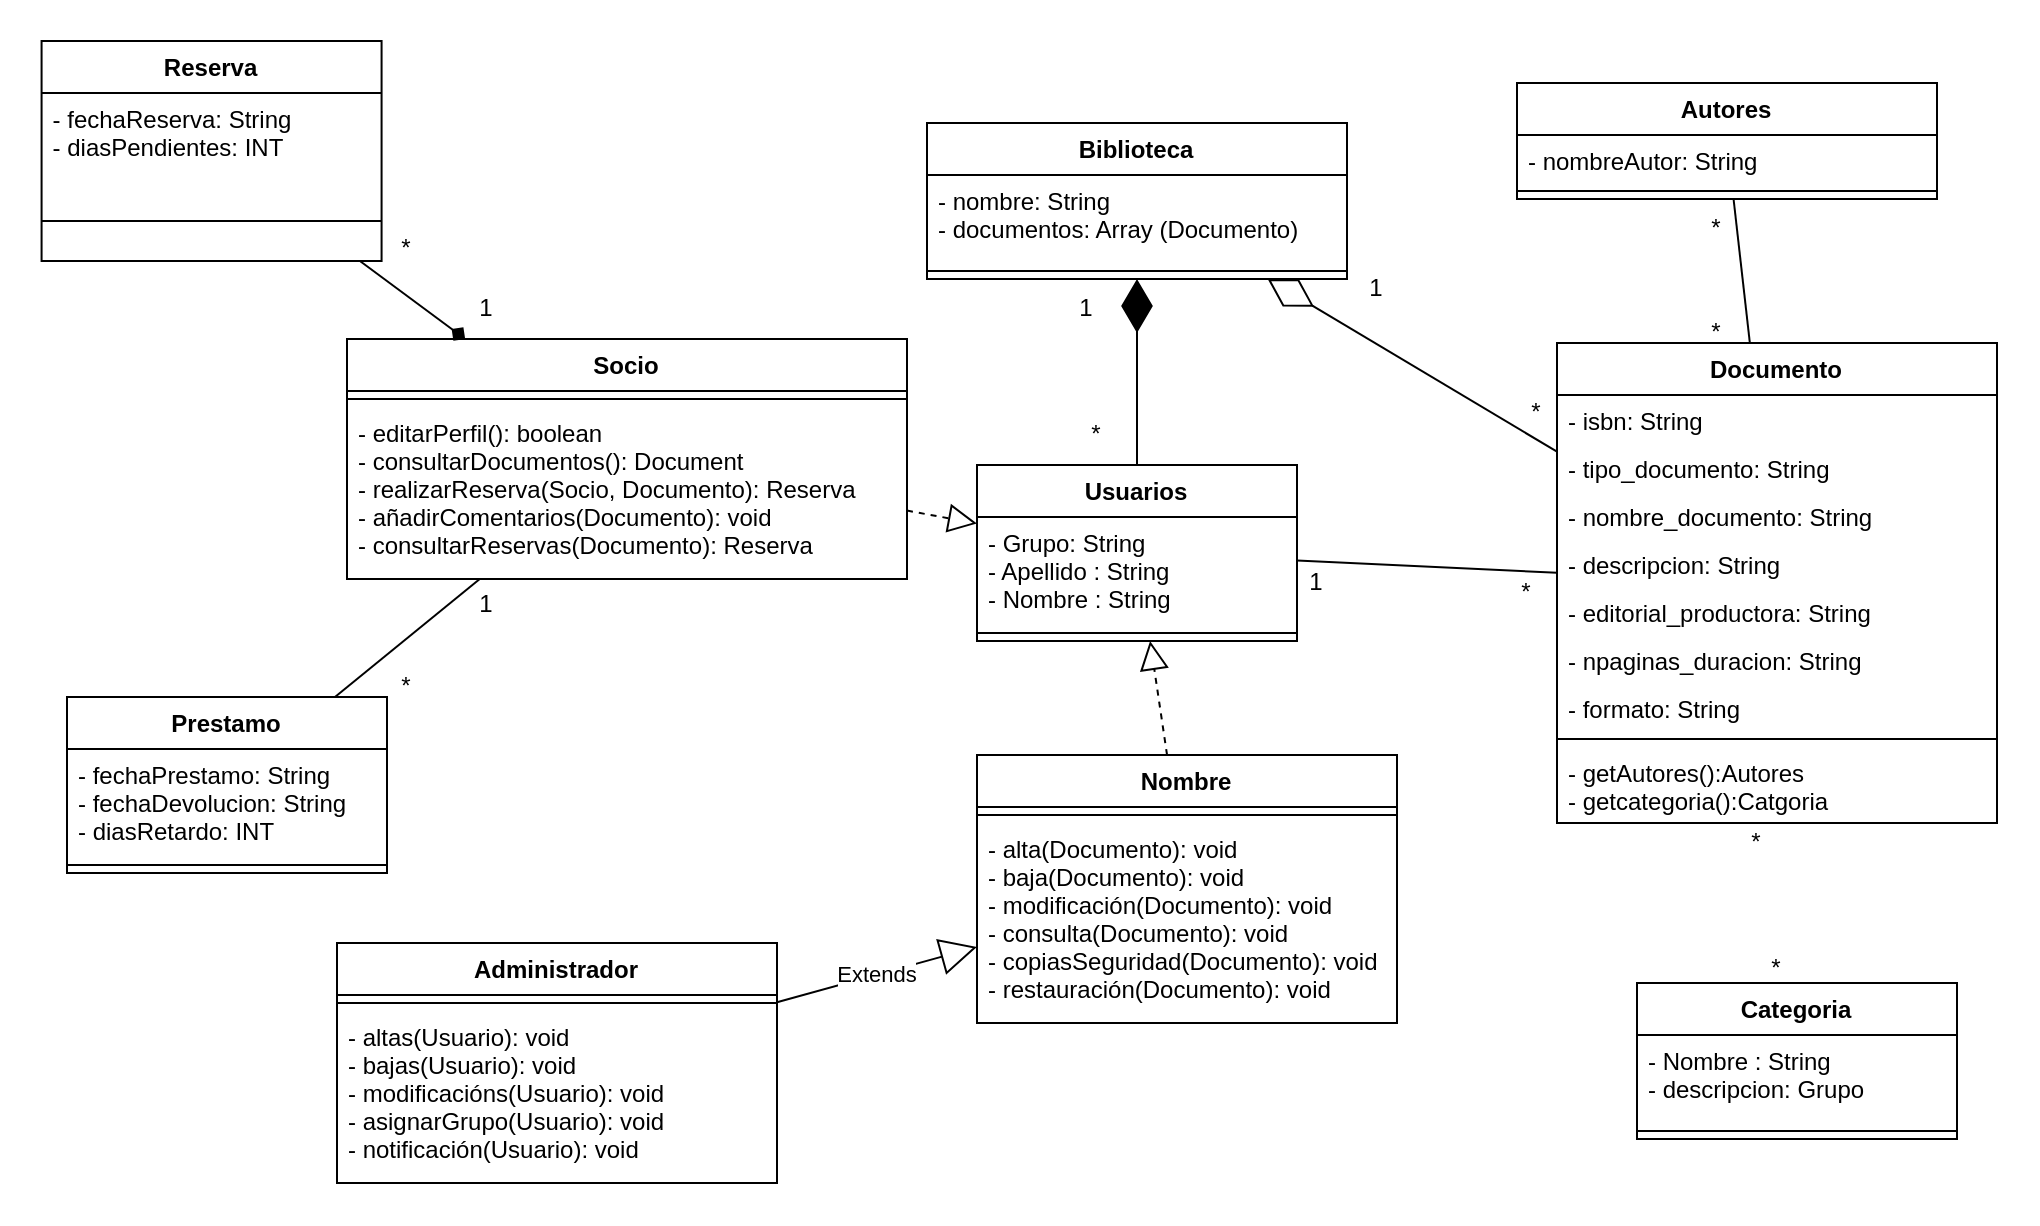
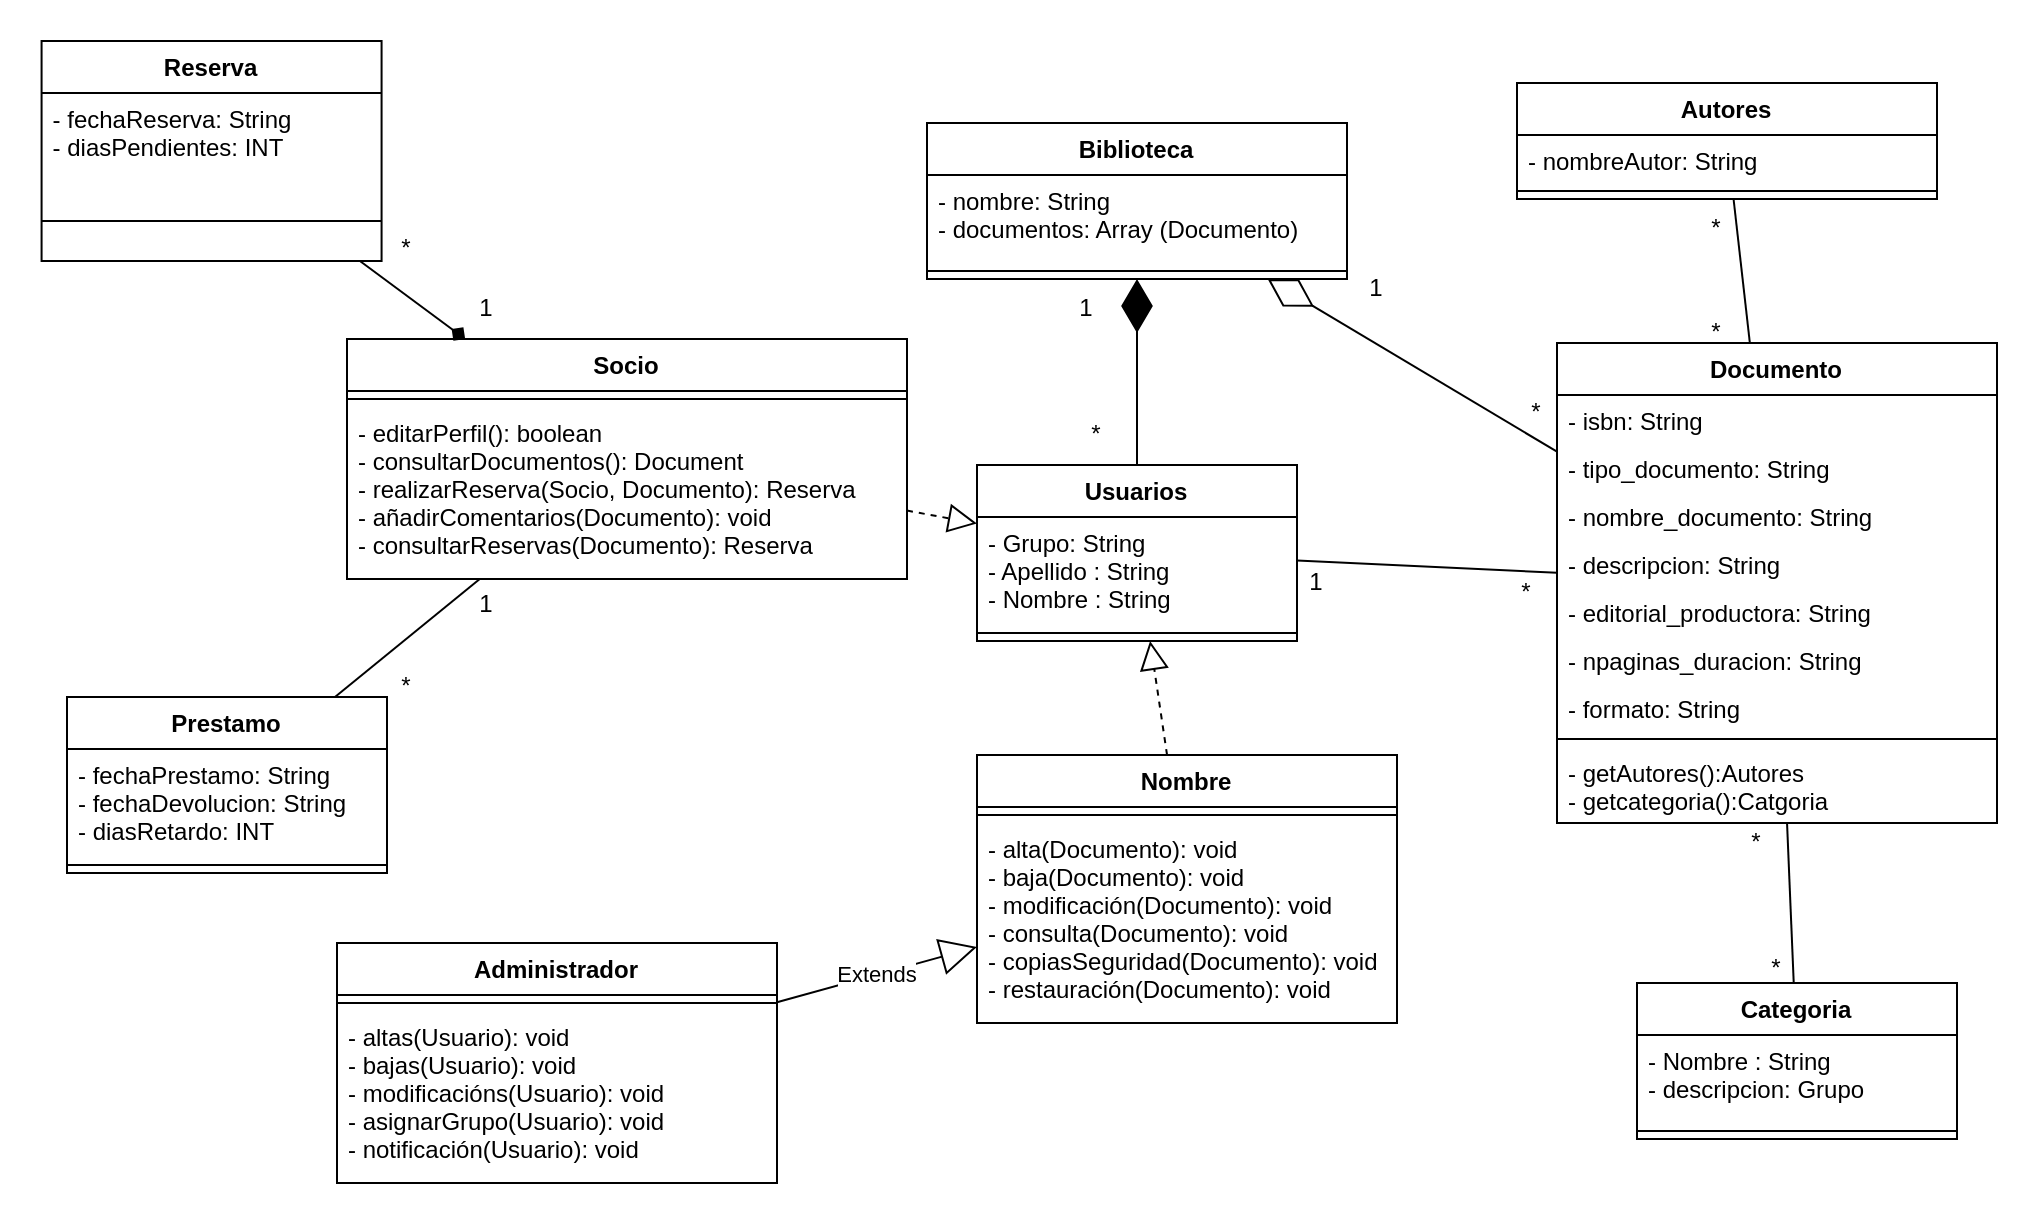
none -> (1790, 905)
